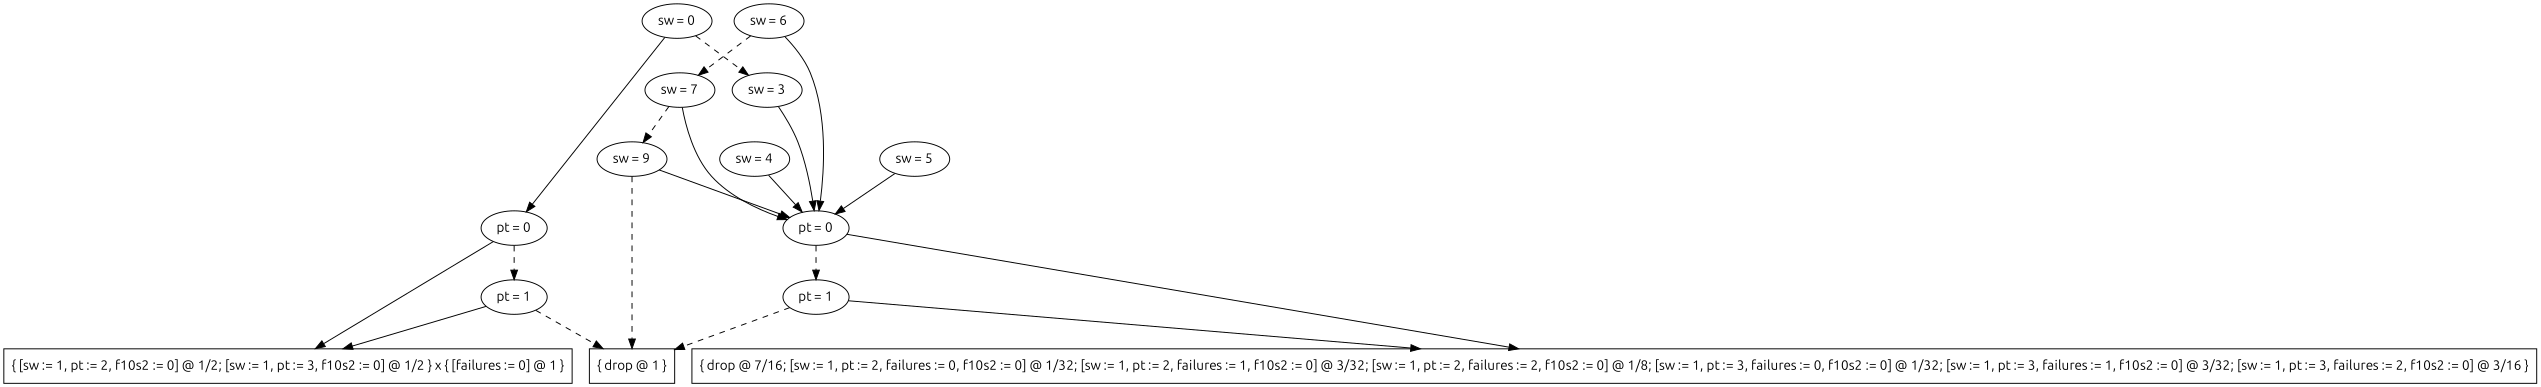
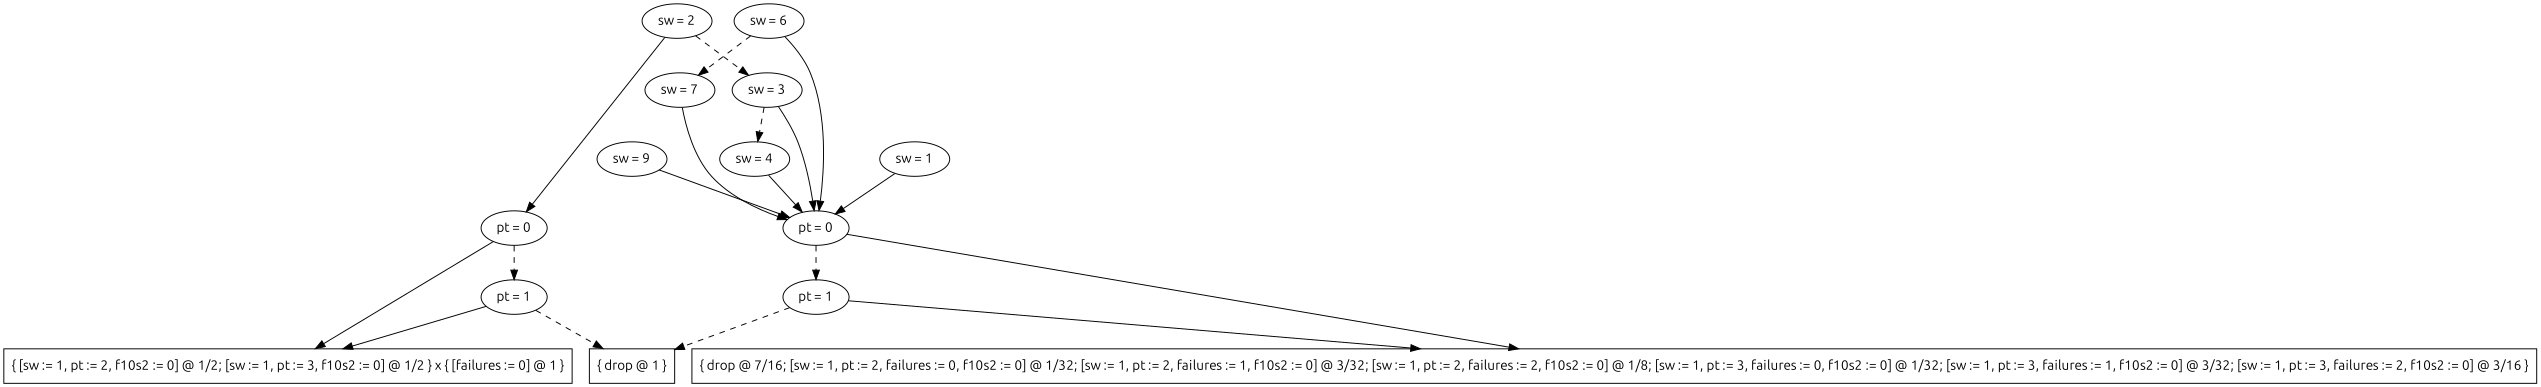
(677, 21) -> (677, 21)
none -> (762, 120)
(659, 121) -> none
(915, 159) -> (915, 159)
(632, 258) -> none
